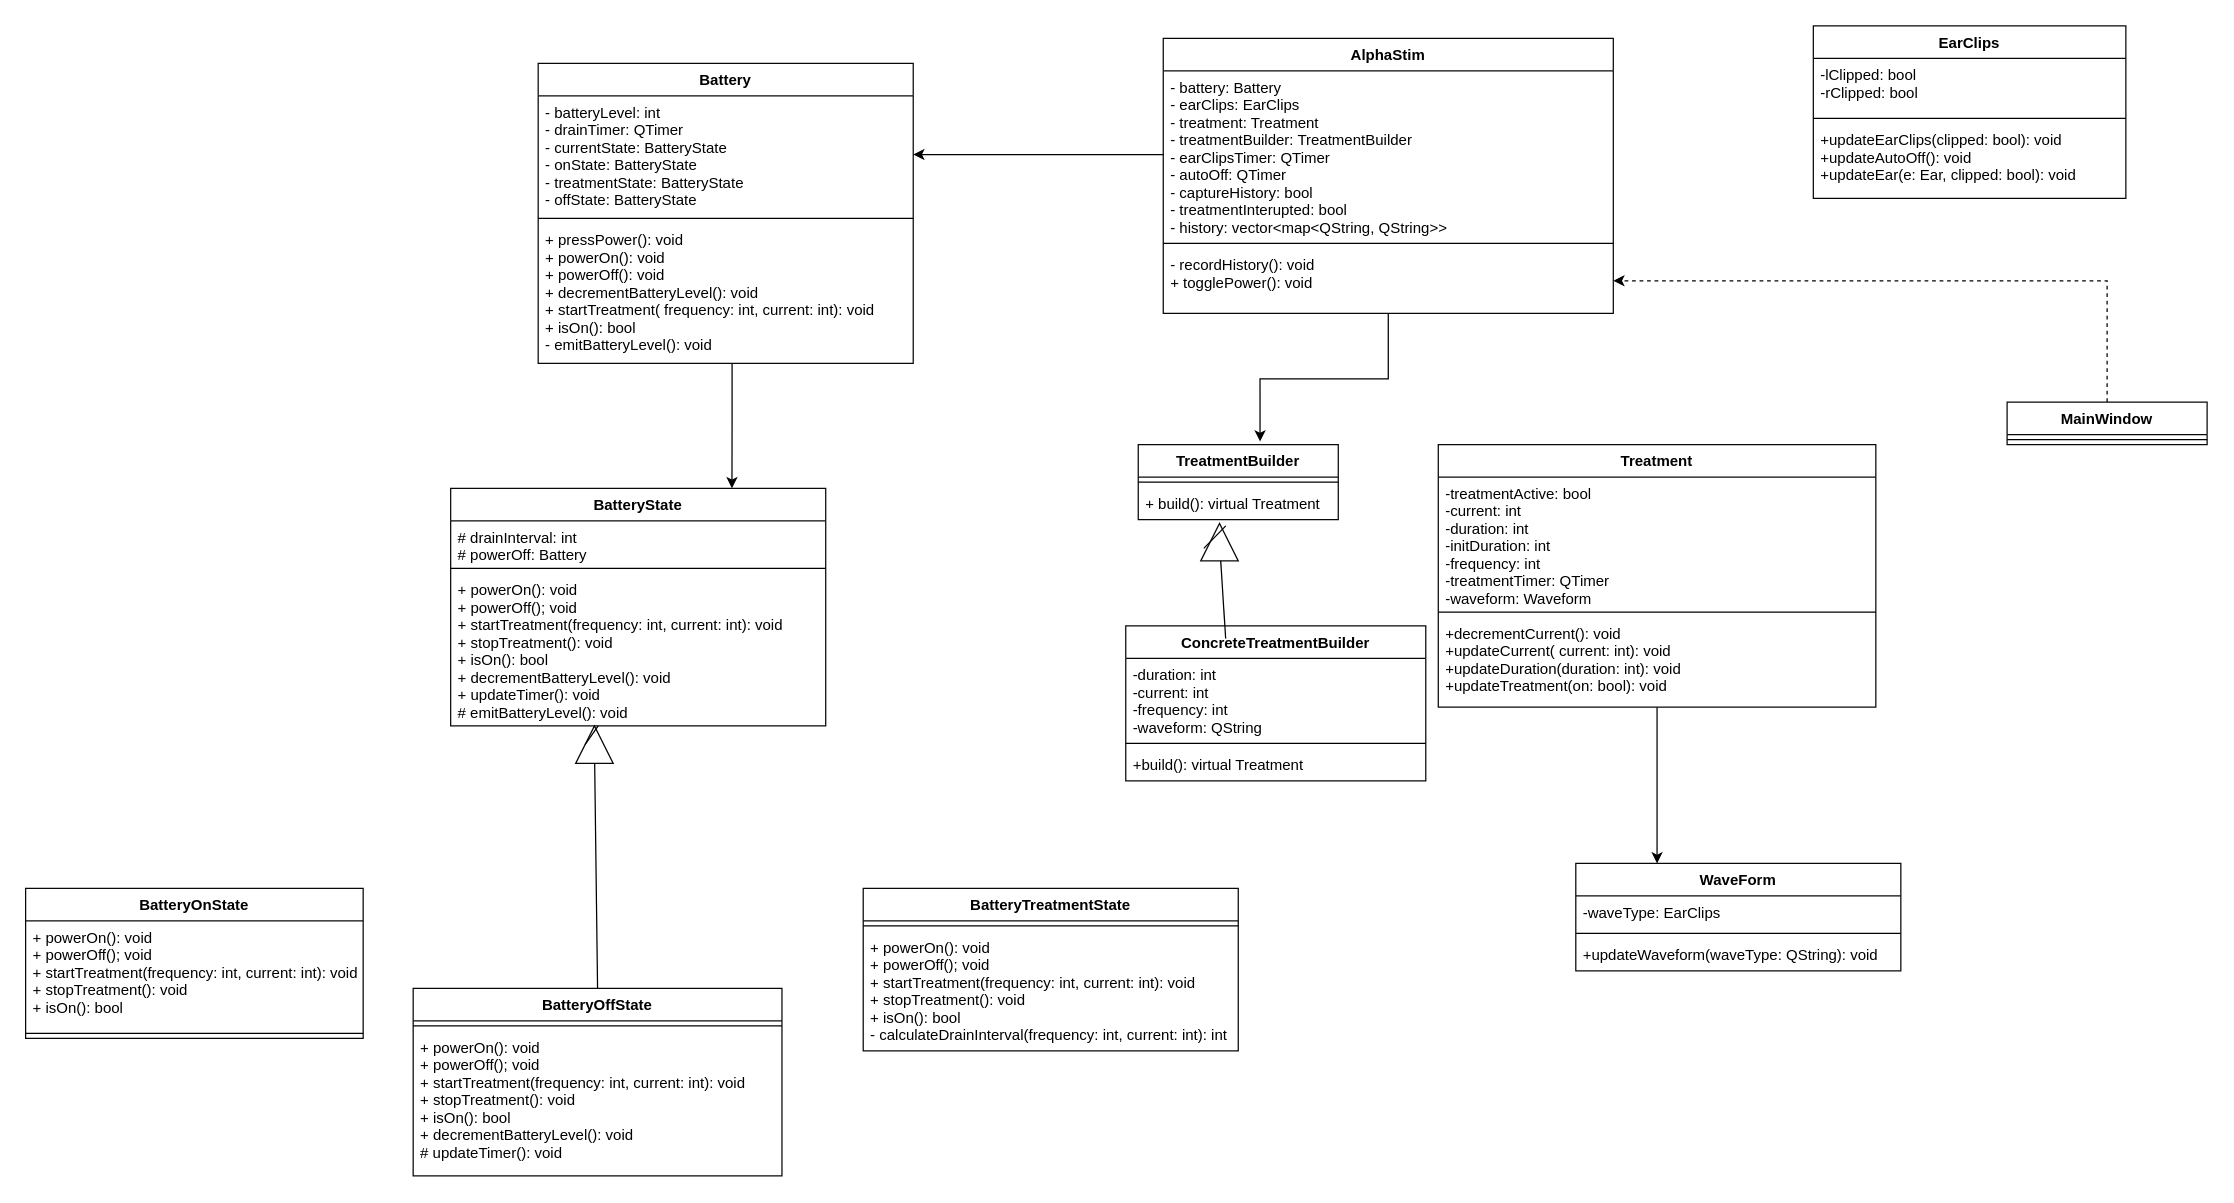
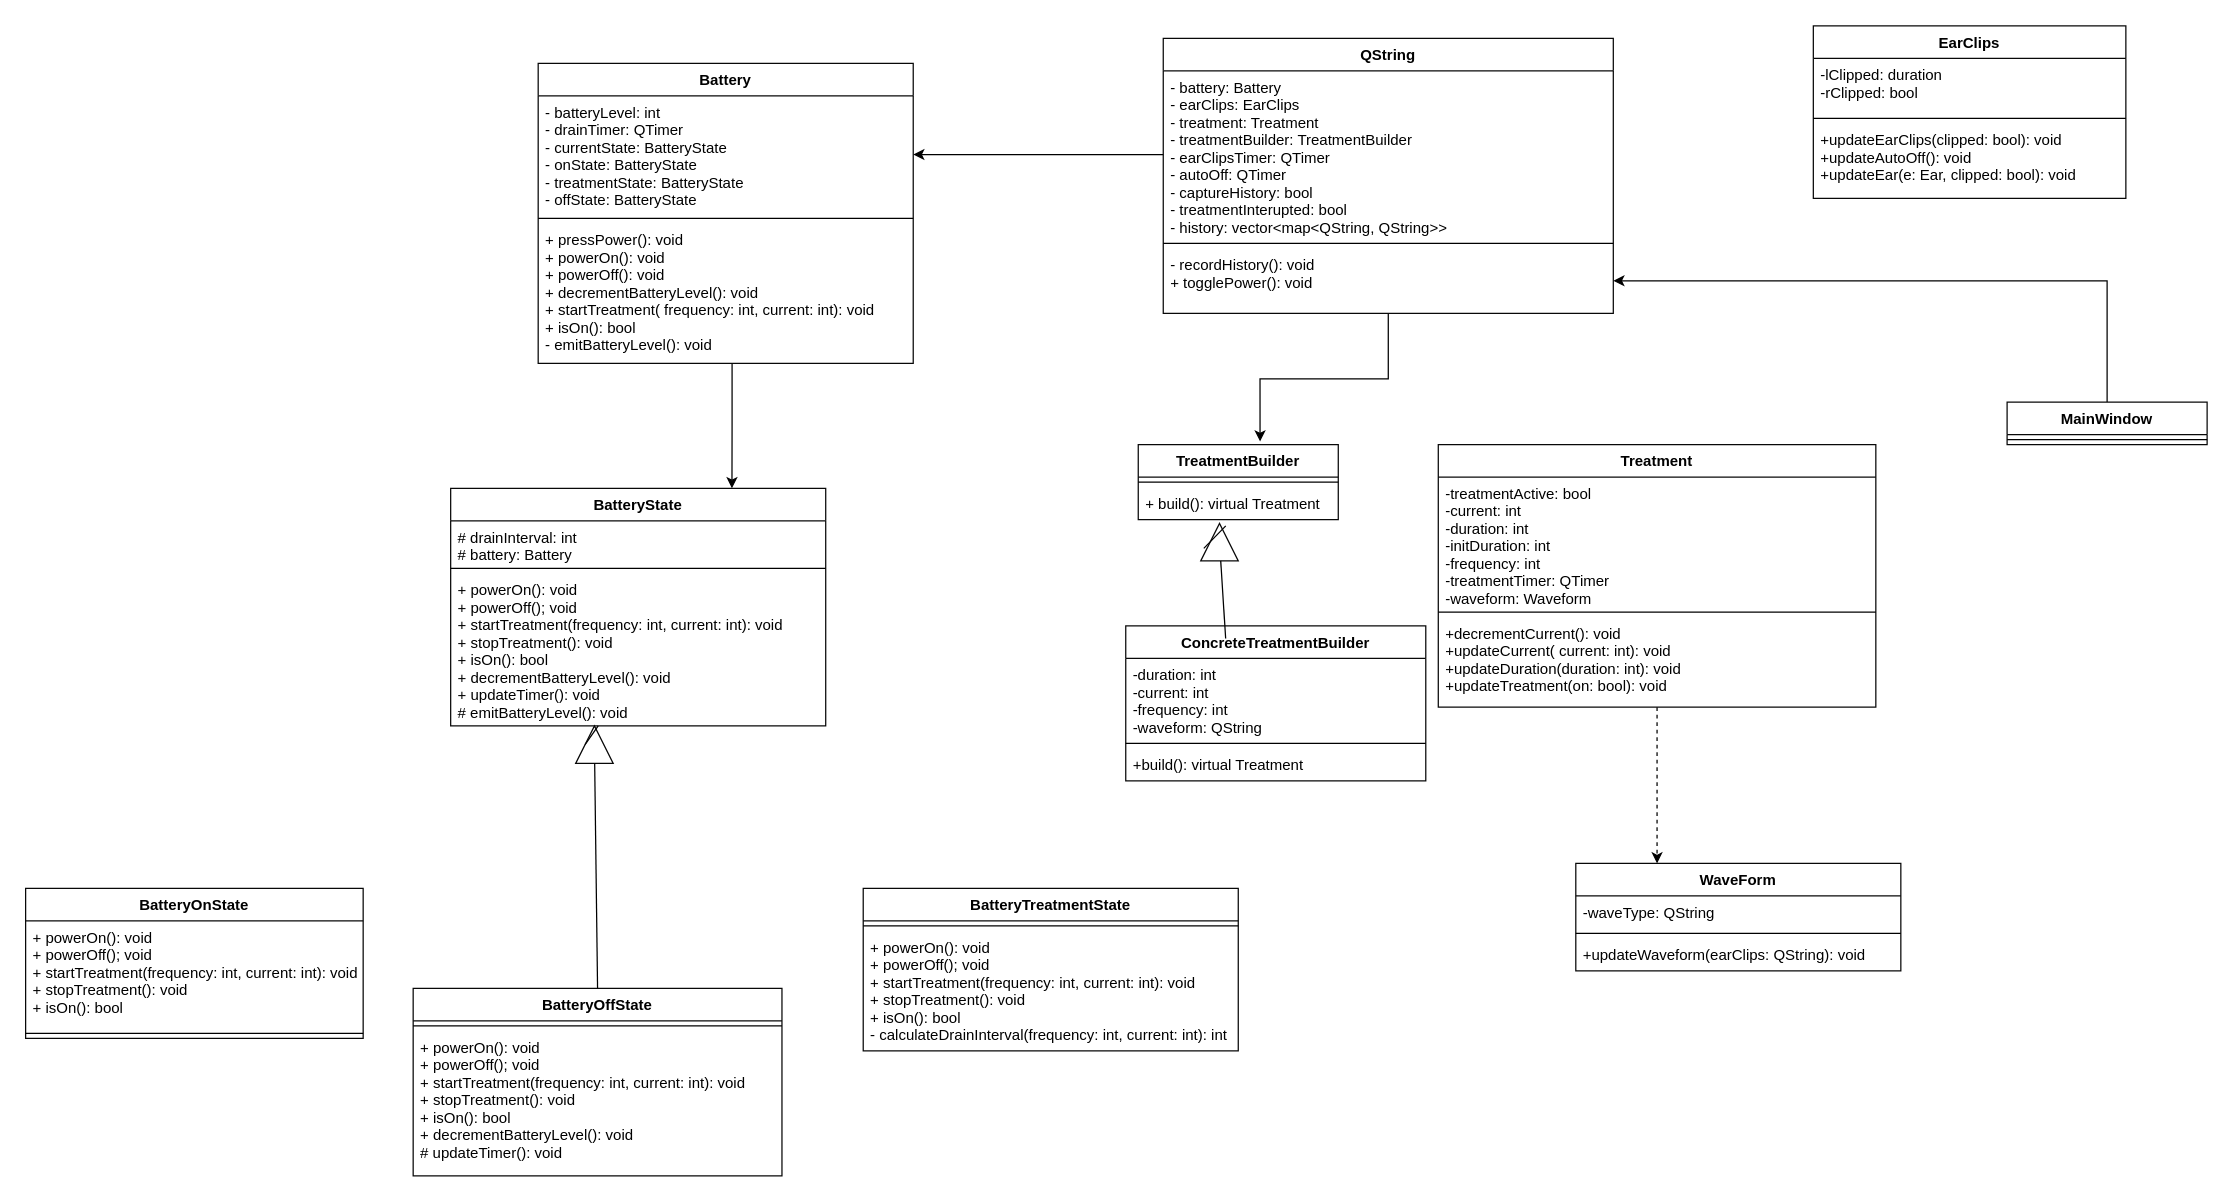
(1388, 55) -> (1388, 55)
(1871, 75) -> (1888, 75)
(1924, 281) -> (1924, 281)
(530, 538) -> (530, 538)
(1657, 782) -> (1657, 782)
(1655, 913) -> (1652, 913)
(1739, 955) -> (1735, 955)
